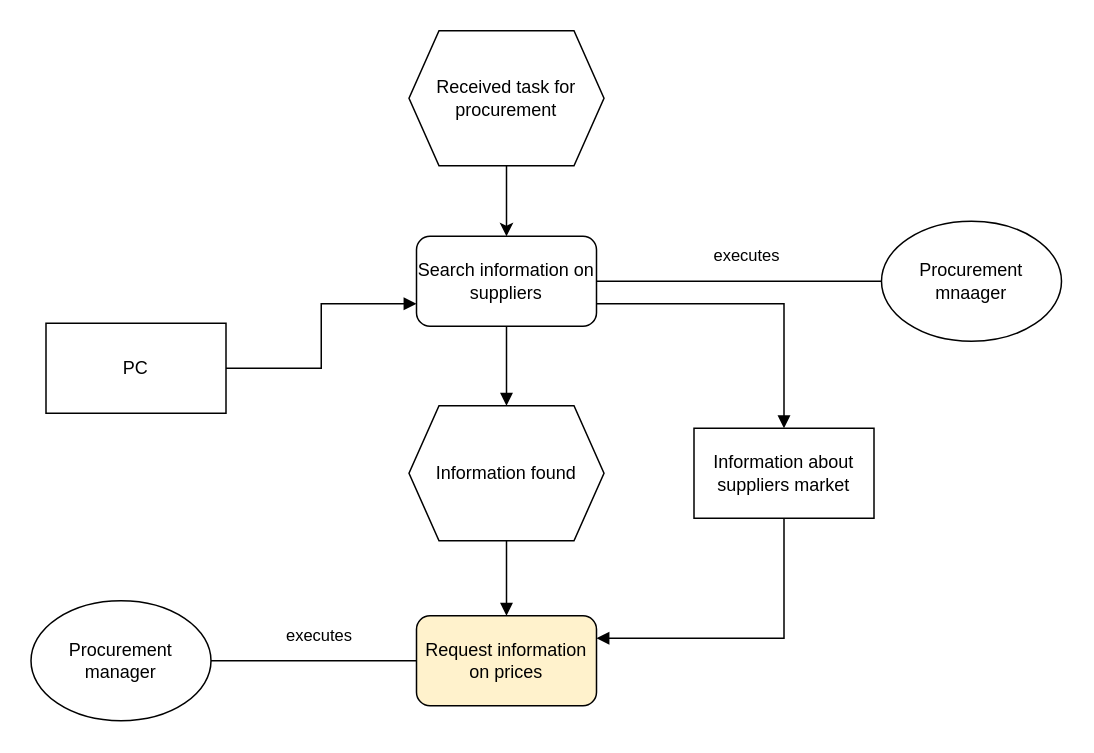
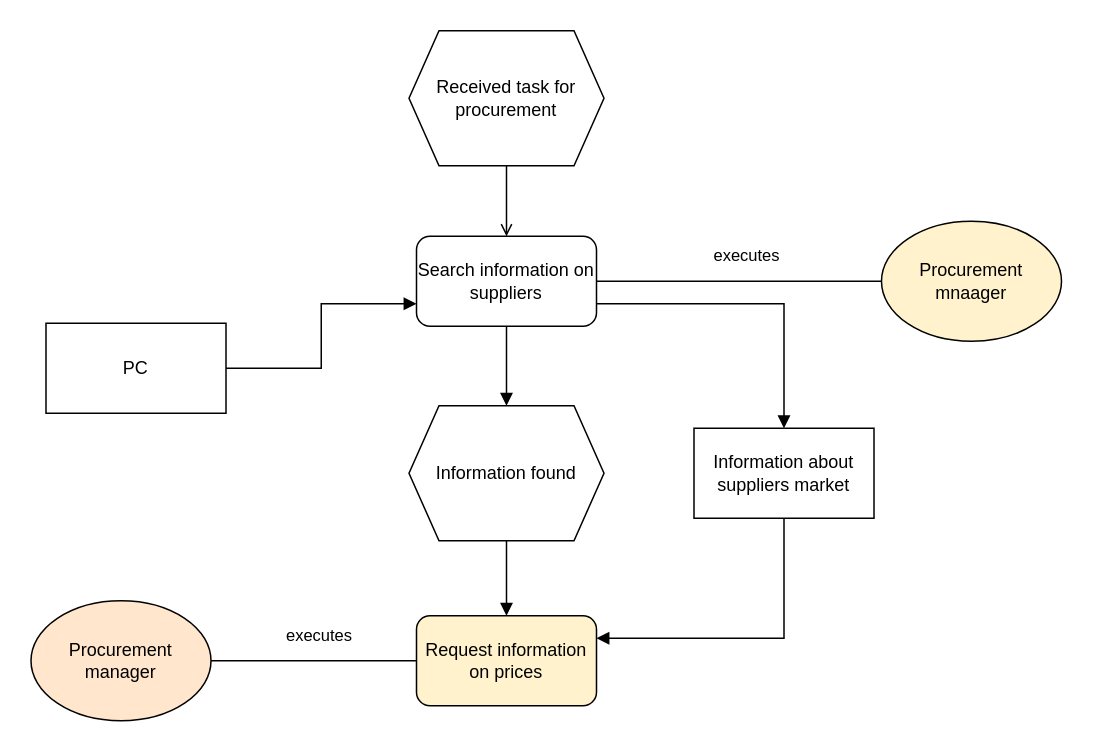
(506, 225) -> (506, 227)
(971, 281) -> (971, 281)
(121, 661) -> (121, 661)
